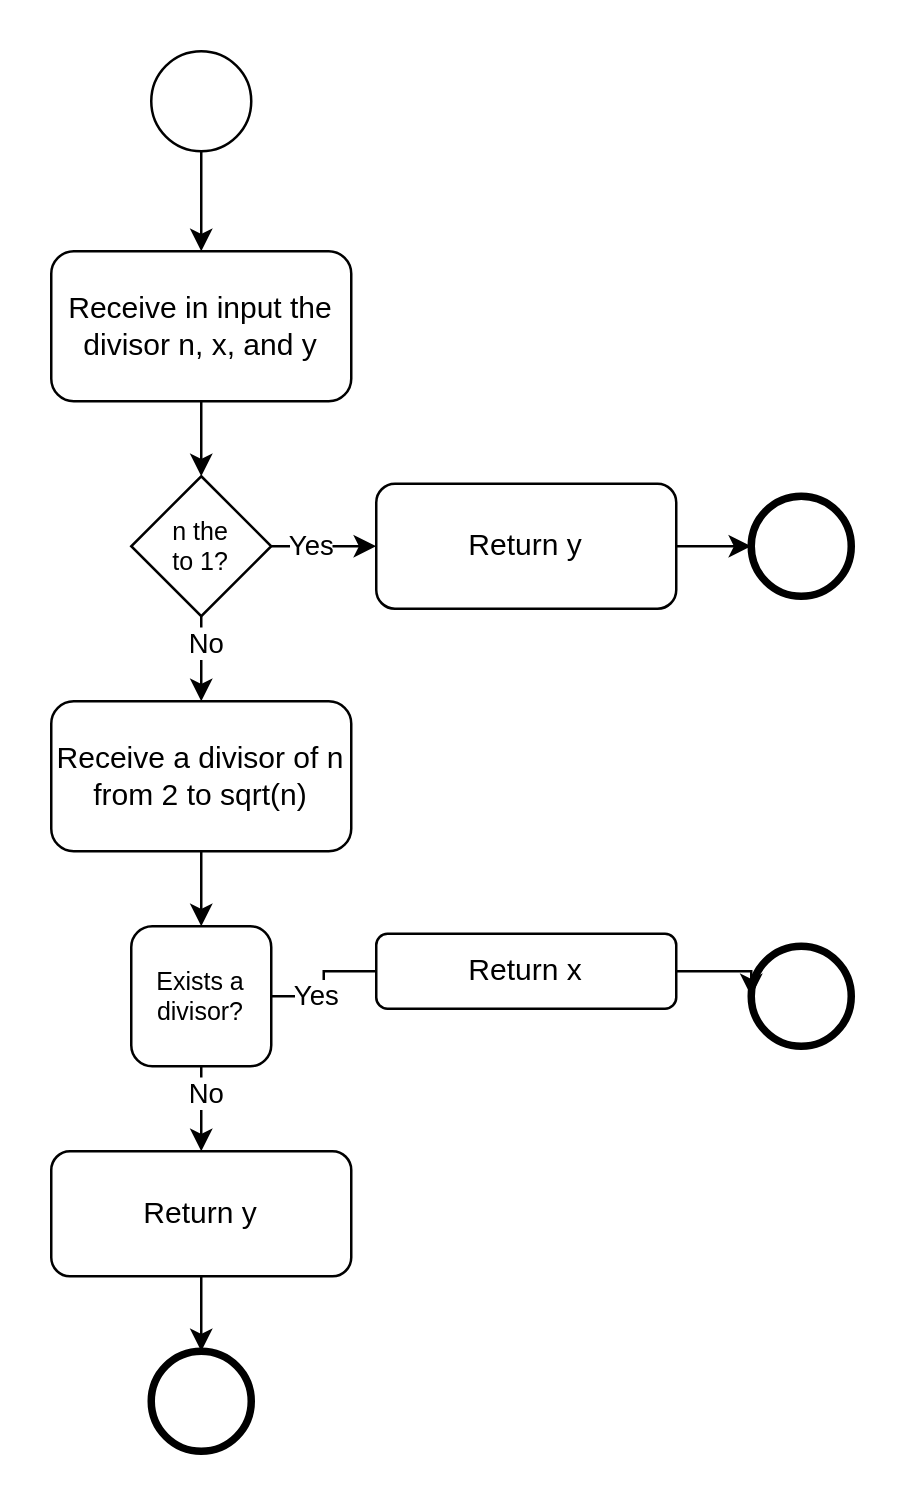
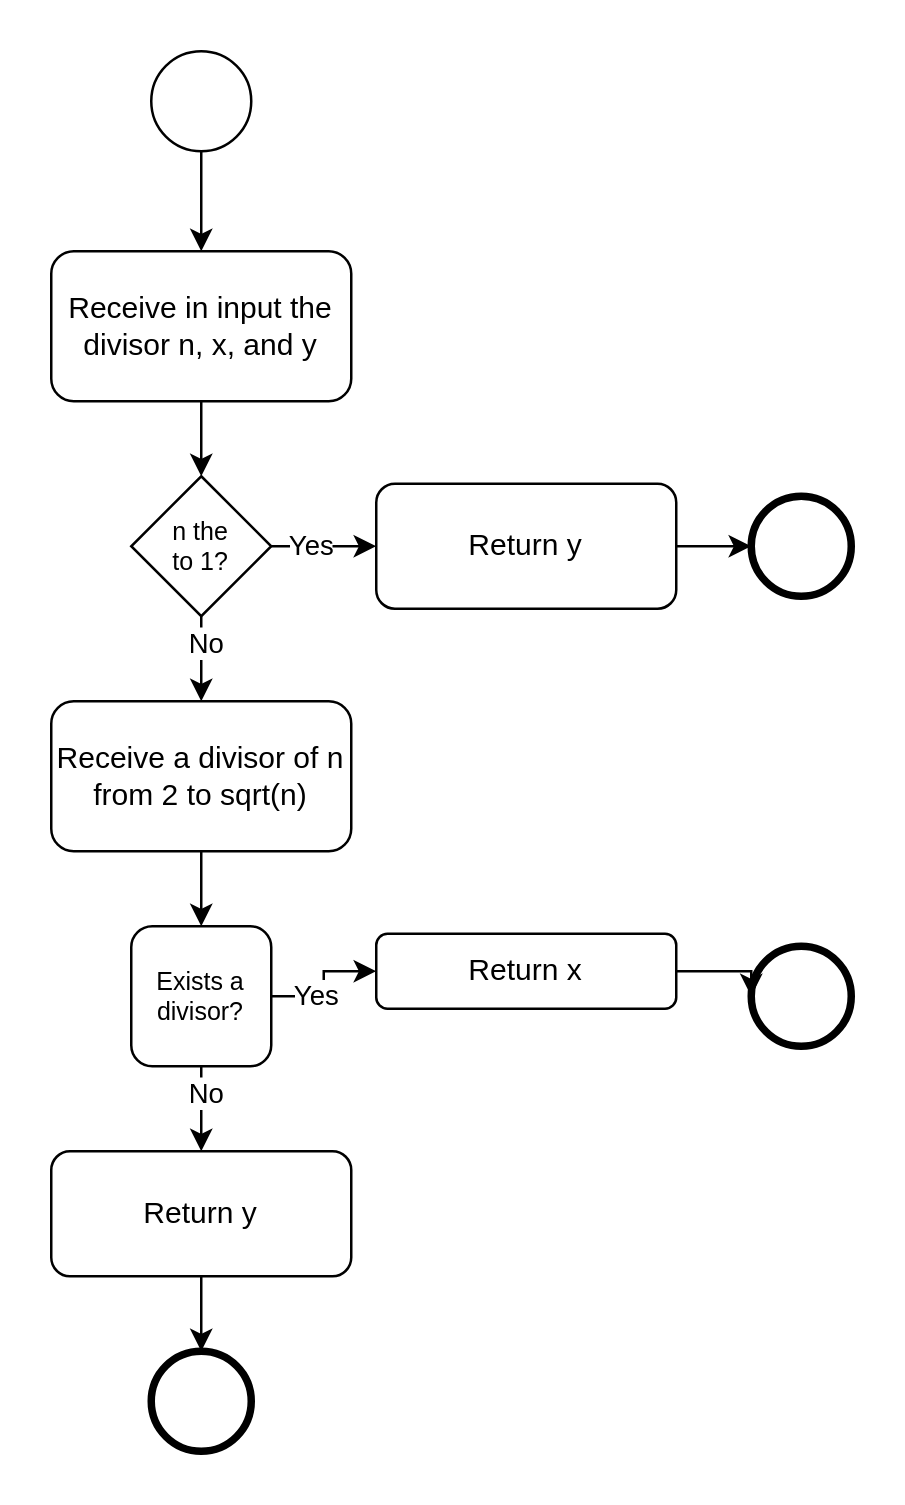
(365, 971) -> (358, 971)
